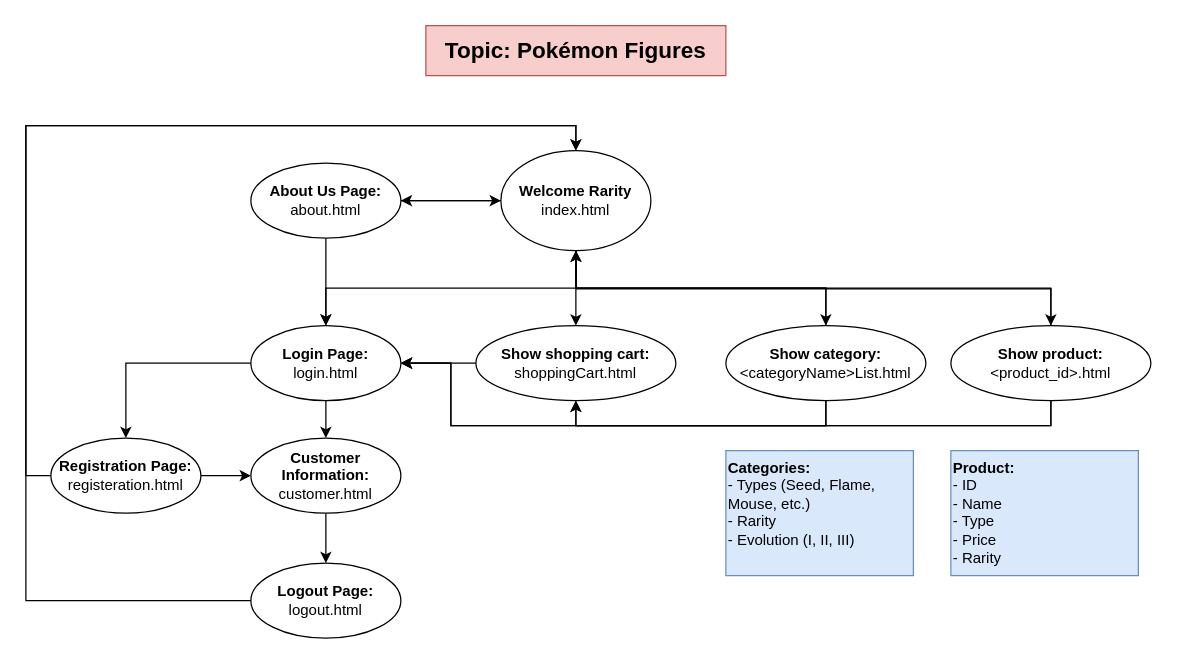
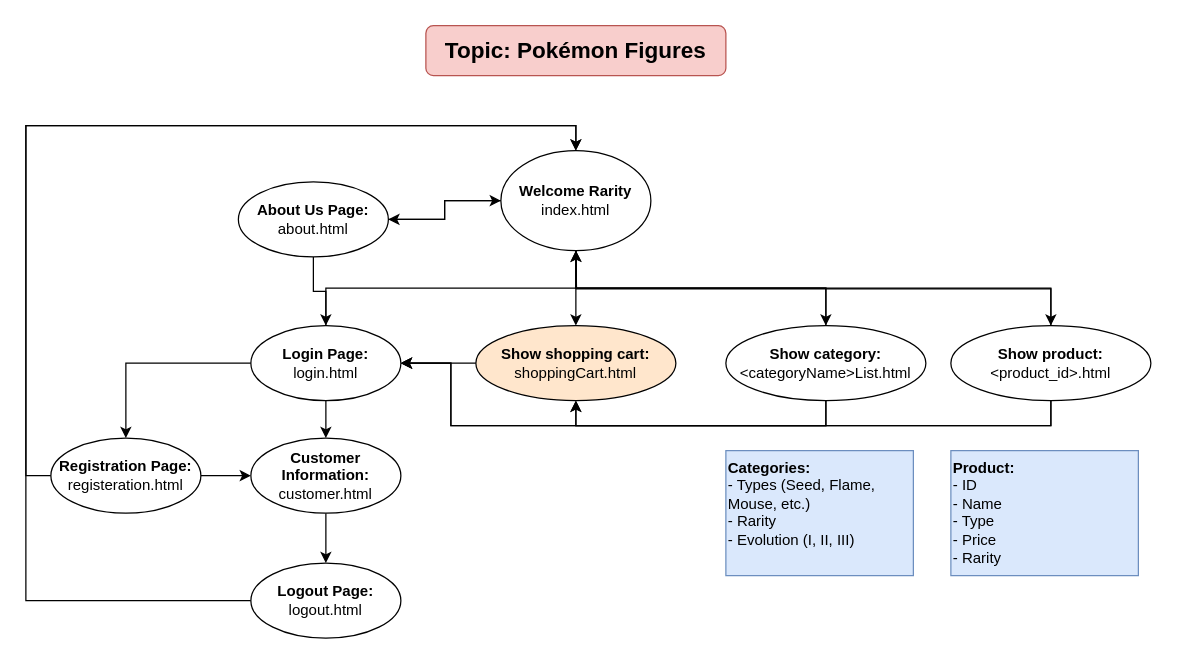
(576, 51) -> (576, 51)
(326, 201) -> (313, 219)
(328, 288) -> (328, 288)
(576, 363) -> (576, 363)
